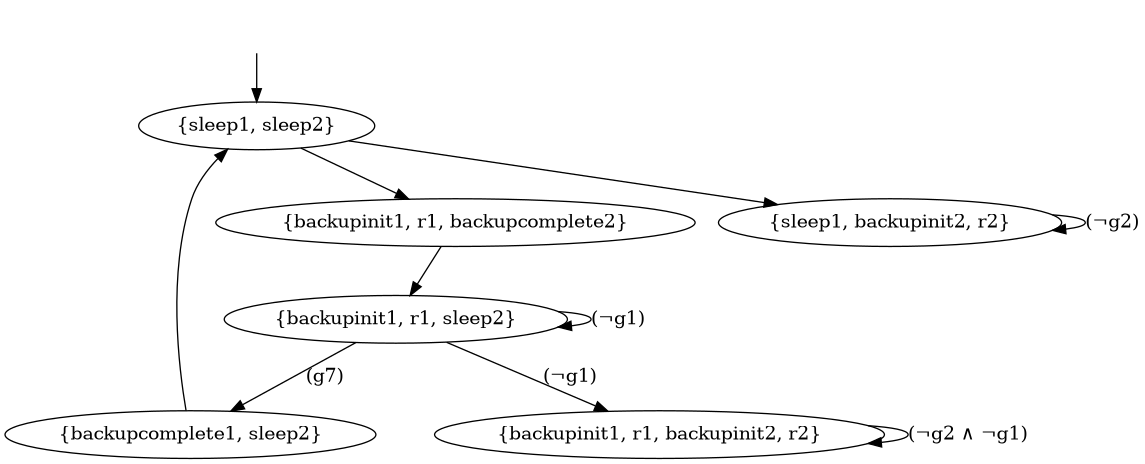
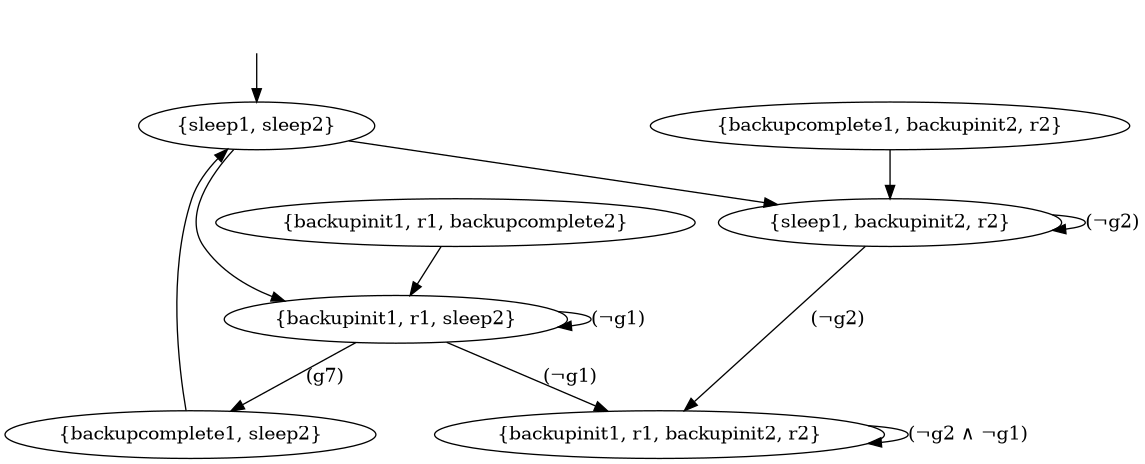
none -> (890, 126)
(349, 171) -> (199, 236)
none -> (780, 324)
